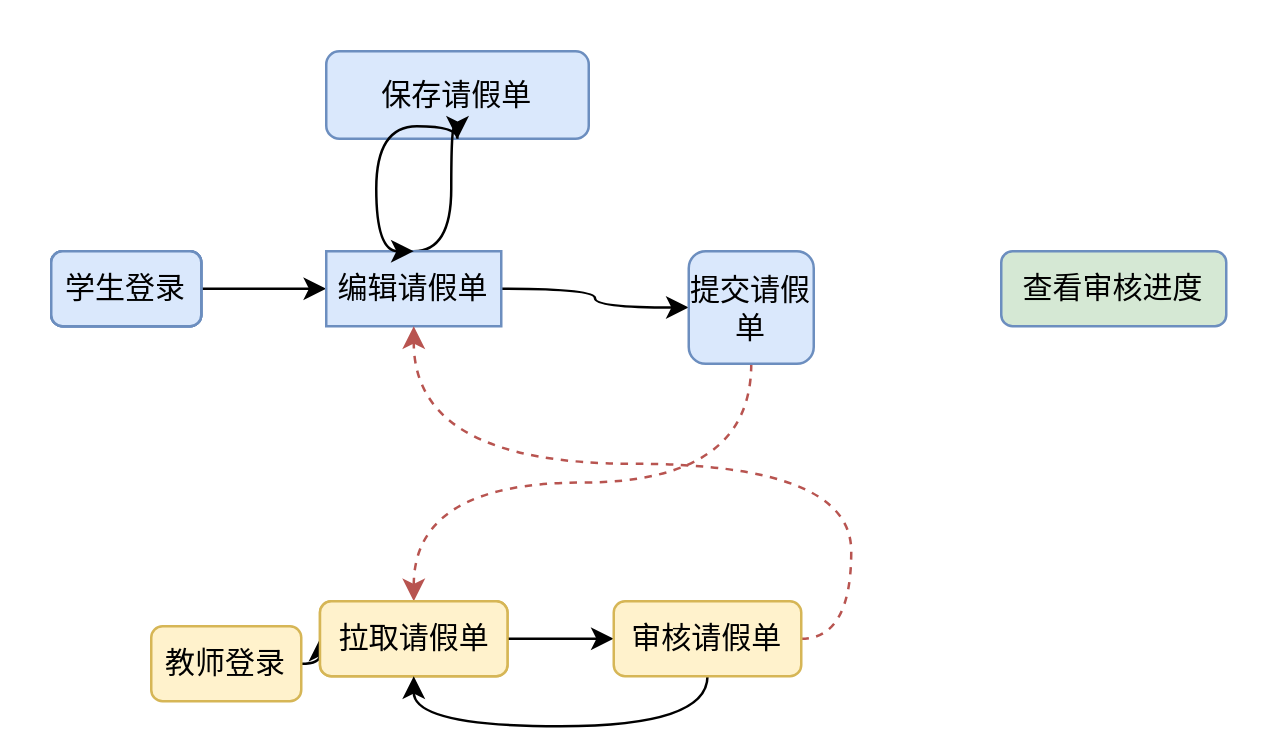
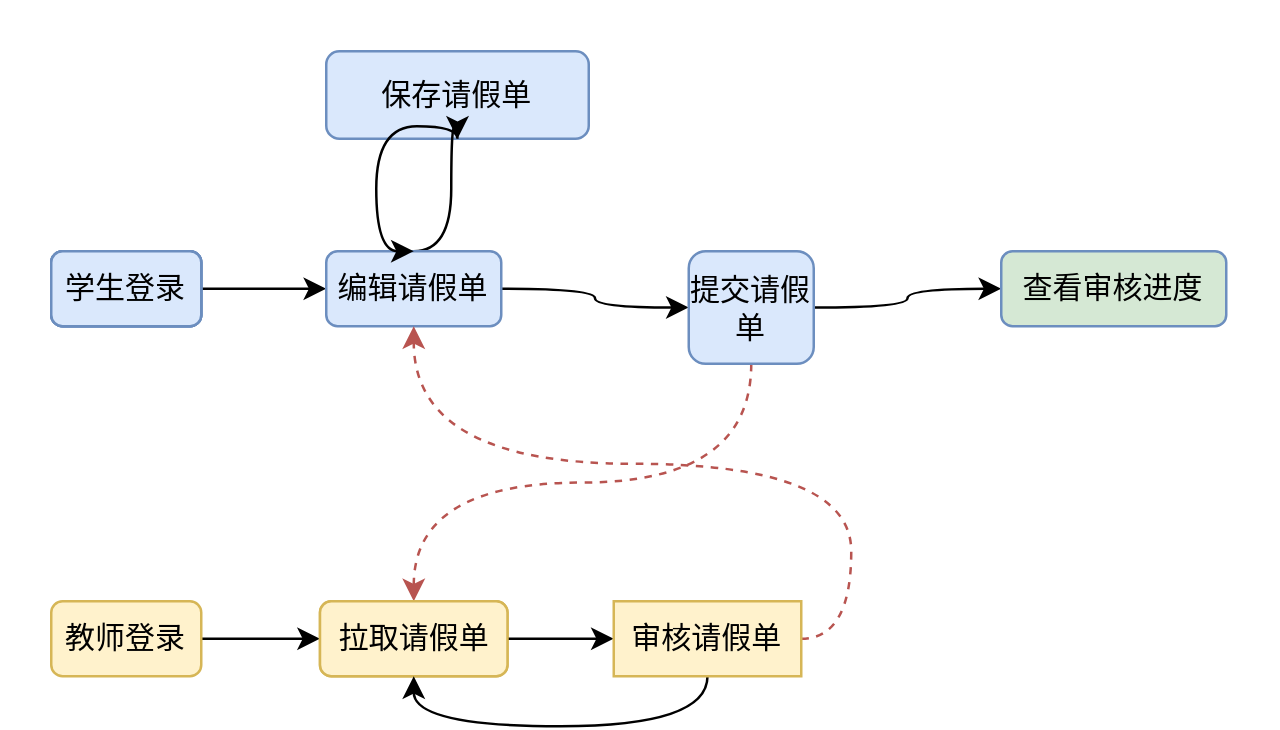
(414, 289) -> (414, 289)
none -> (900, 303)
(708, 639) -> (708, 639)
(226, 664) -> (126, 639)
